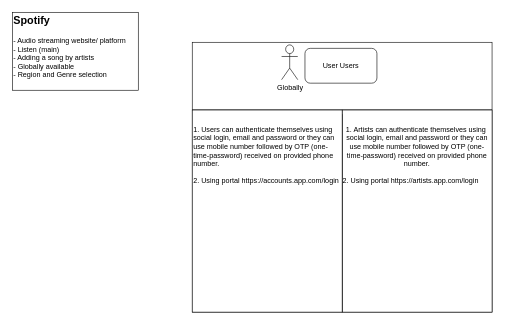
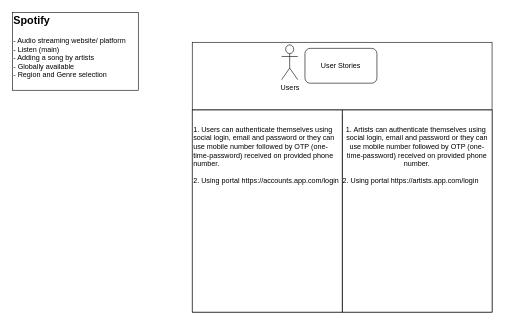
(341, 66) -> (341, 66)
(290, 88) -> (290, 88)
